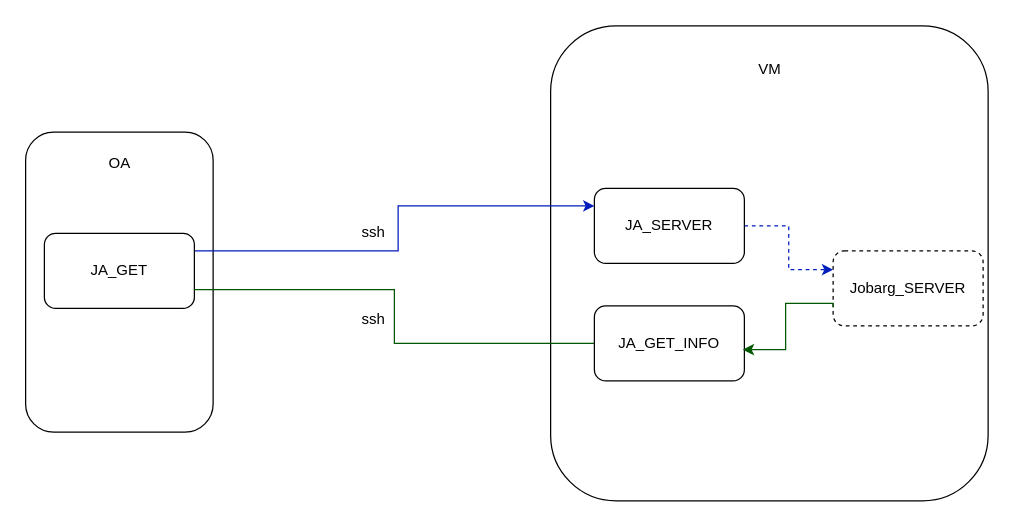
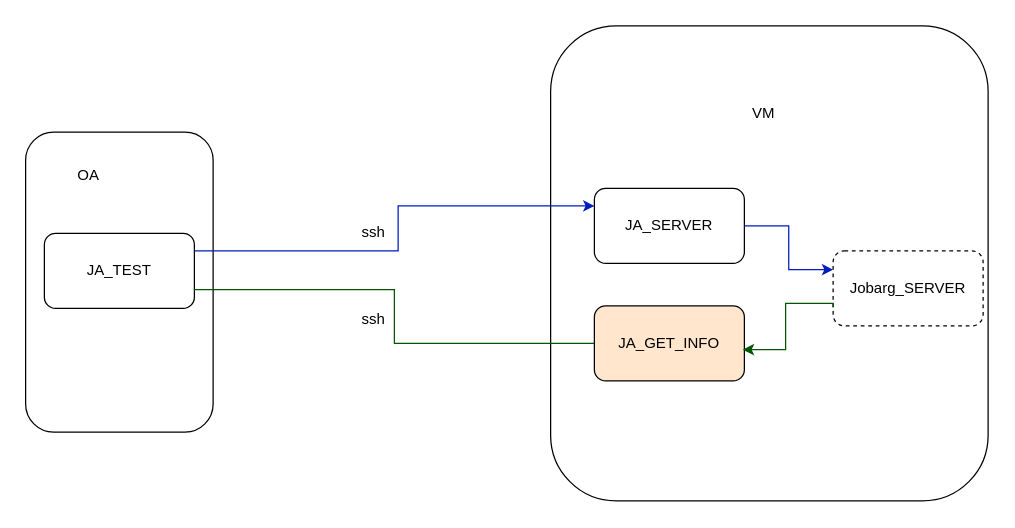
(769, 69) -> (763, 113)
(119, 163) -> (88, 176)
(789, 243) -> (789, 243)
(119, 271) -> (119, 271)
(669, 343) -> (669, 343)
